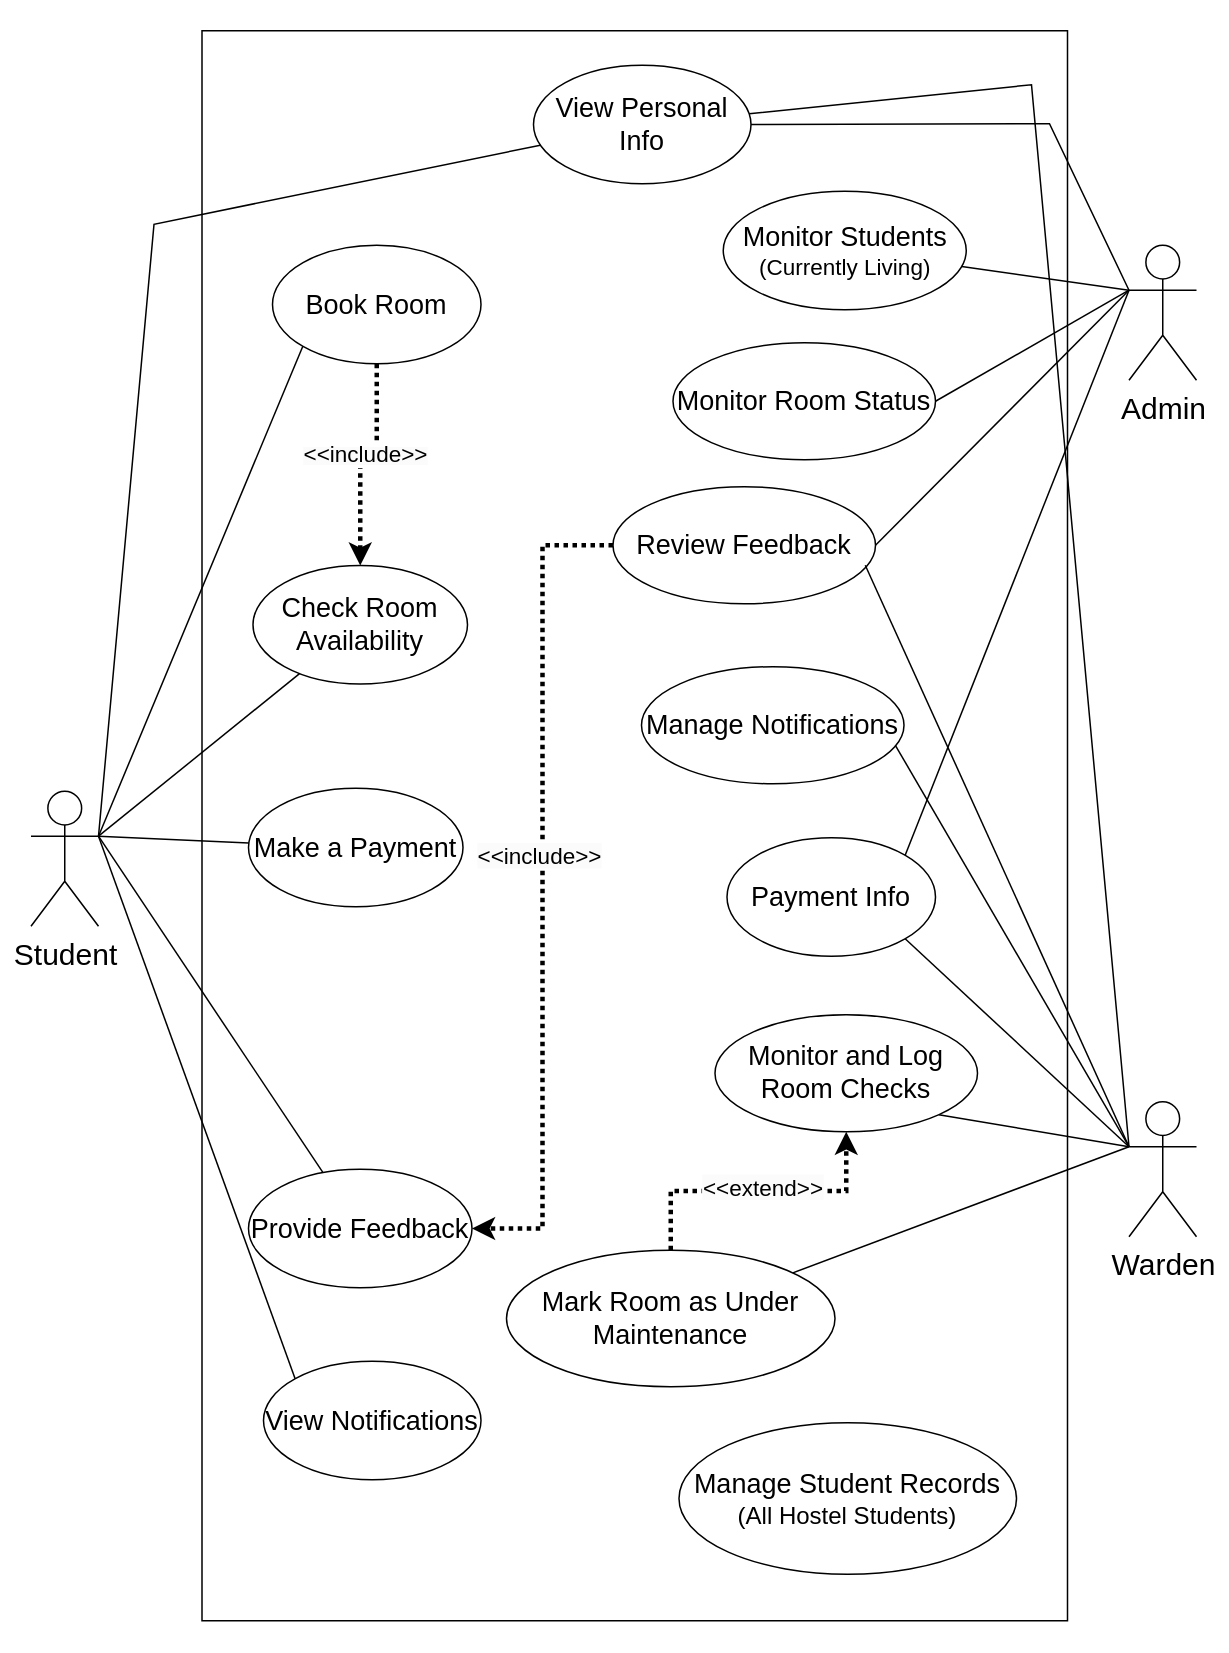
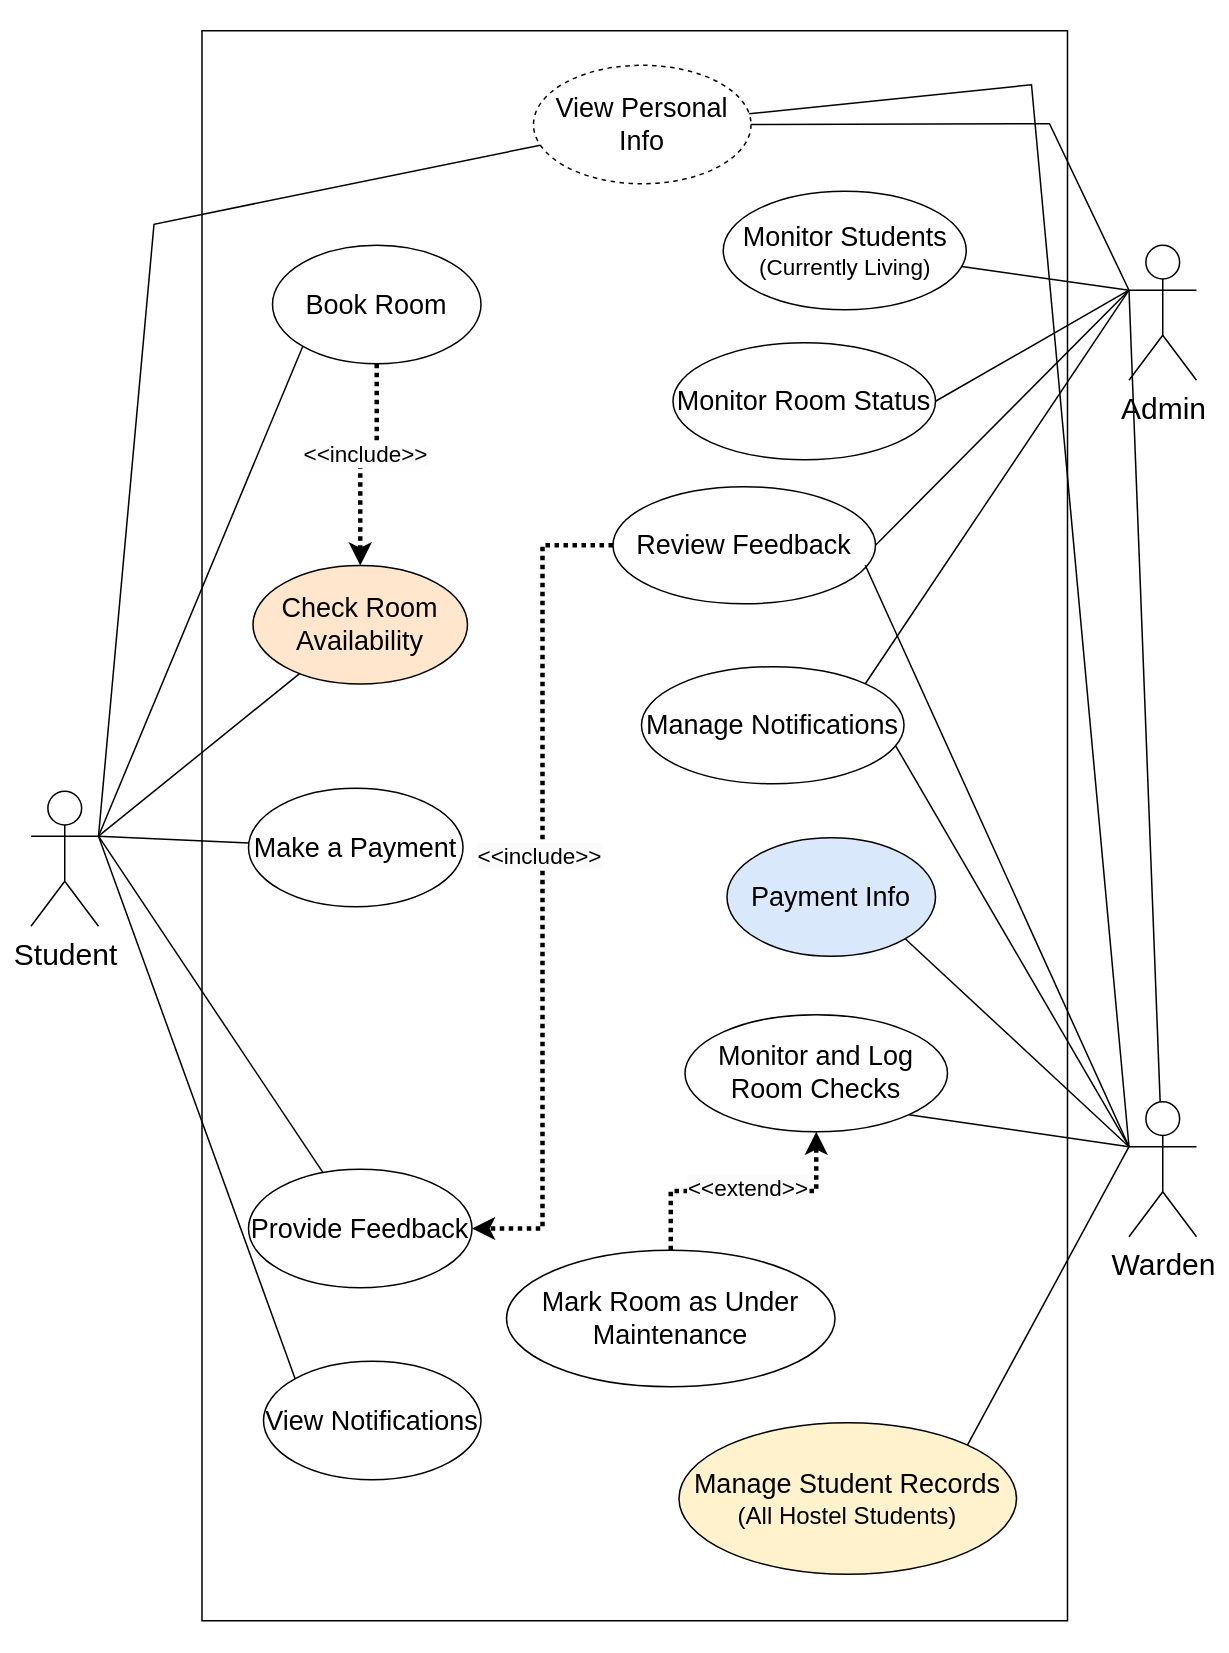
(642, 125) -> (642, 125)
none -> (994, 492)
(360, 625) -> (360, 625)
(984, 656) -> (1146, 741)
(831, 897) -> (831, 897)
(846, 1073) -> (816, 1073)
(959, 1210) -> (1047, 1297)
(848, 1499) -> (848, 1499)
